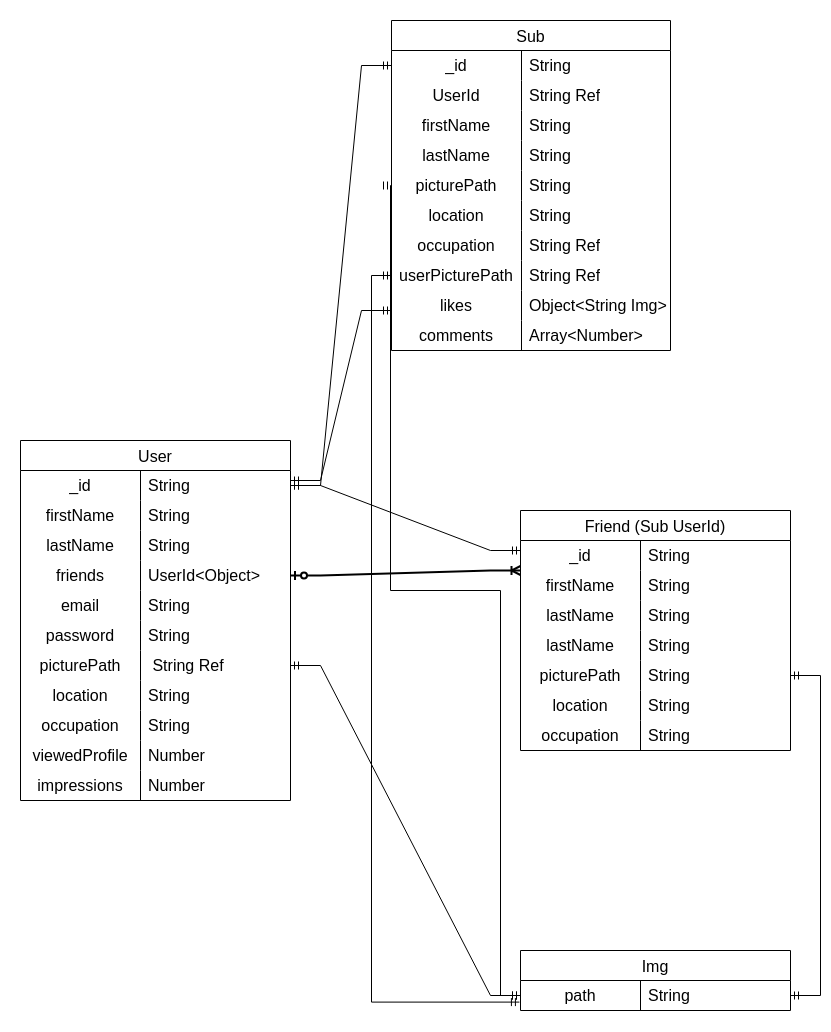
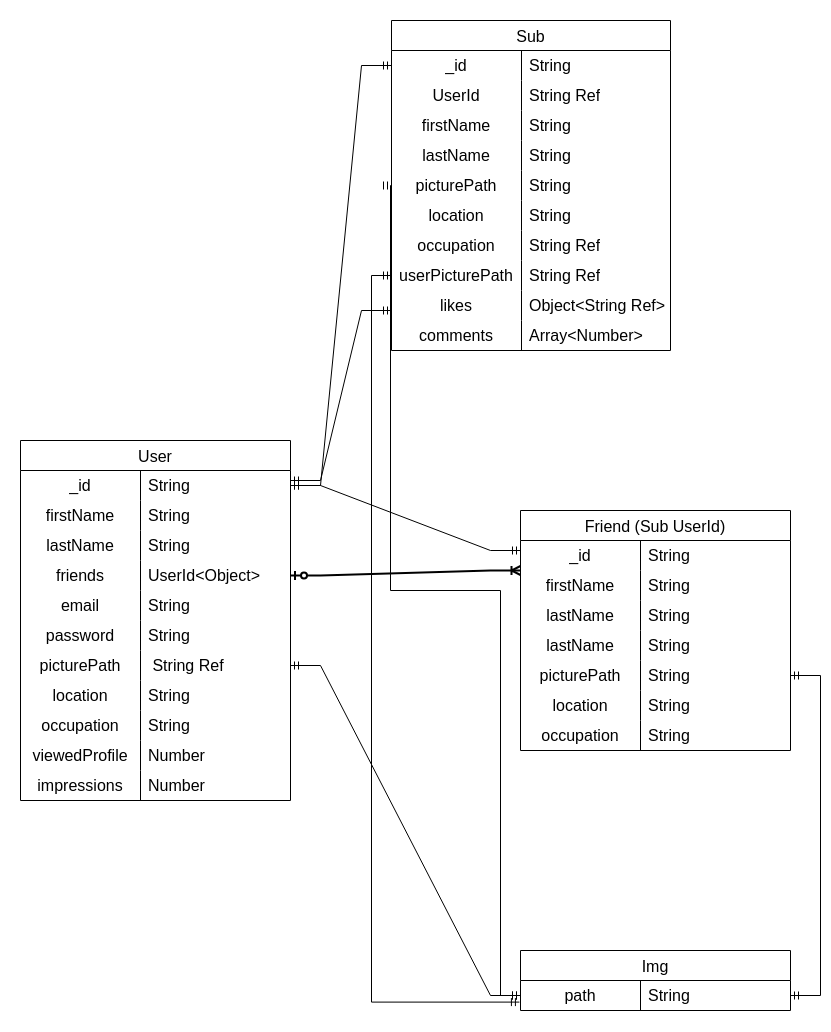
(600, 306) -> (600, 306)
